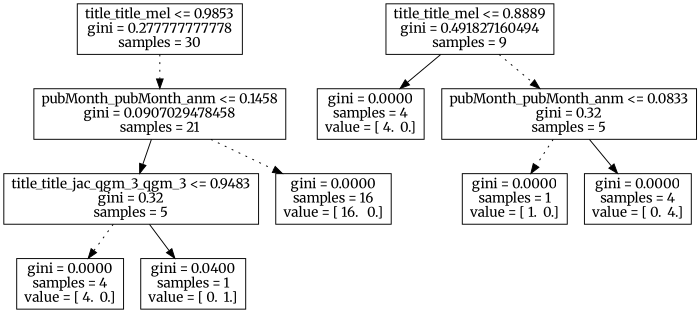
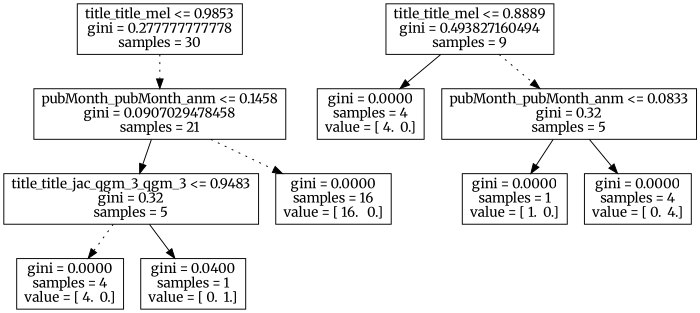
(470, 29) -> (470, 29)
(545, 152) -> (545, 152)
